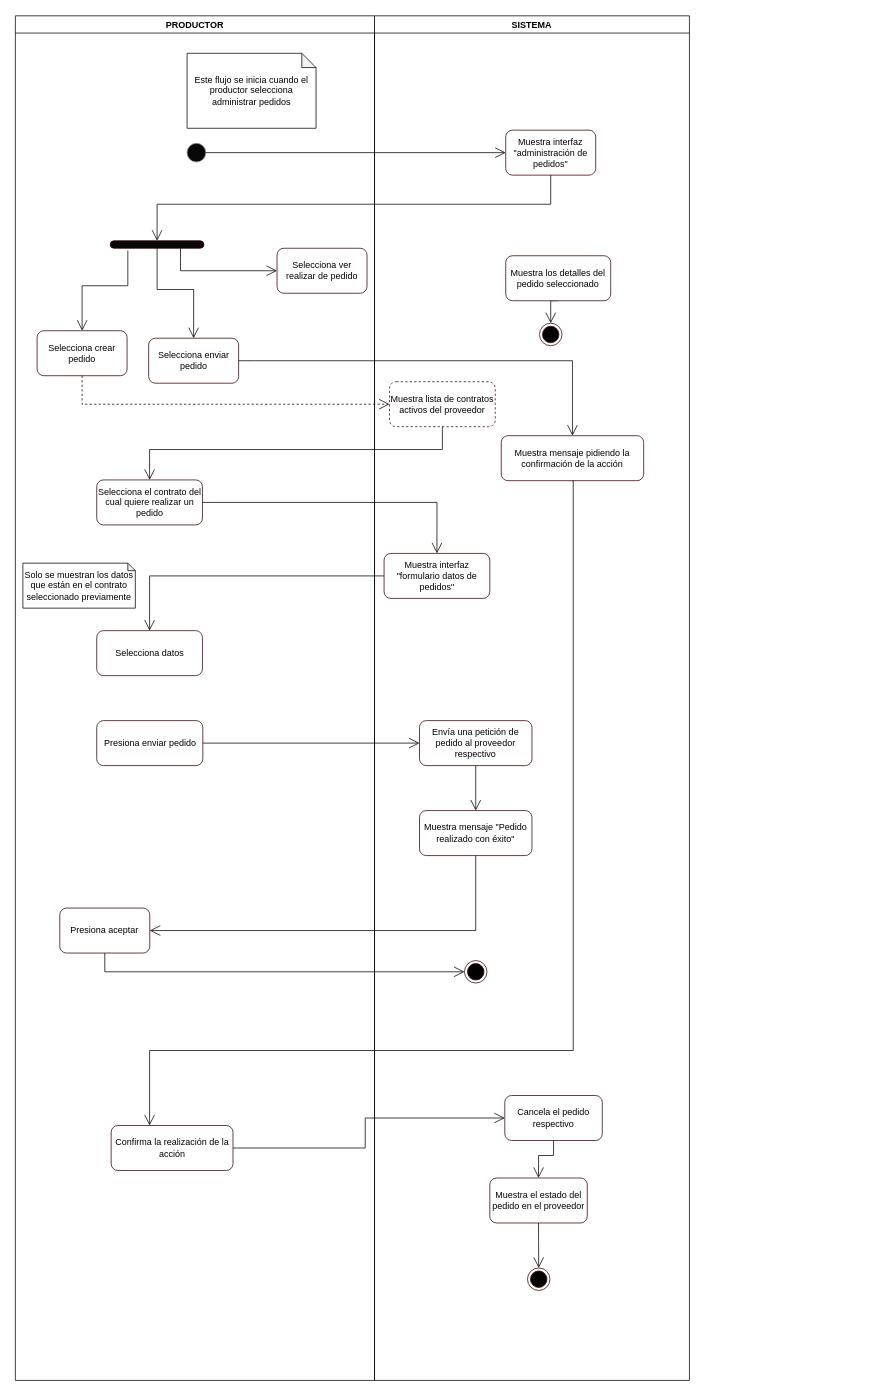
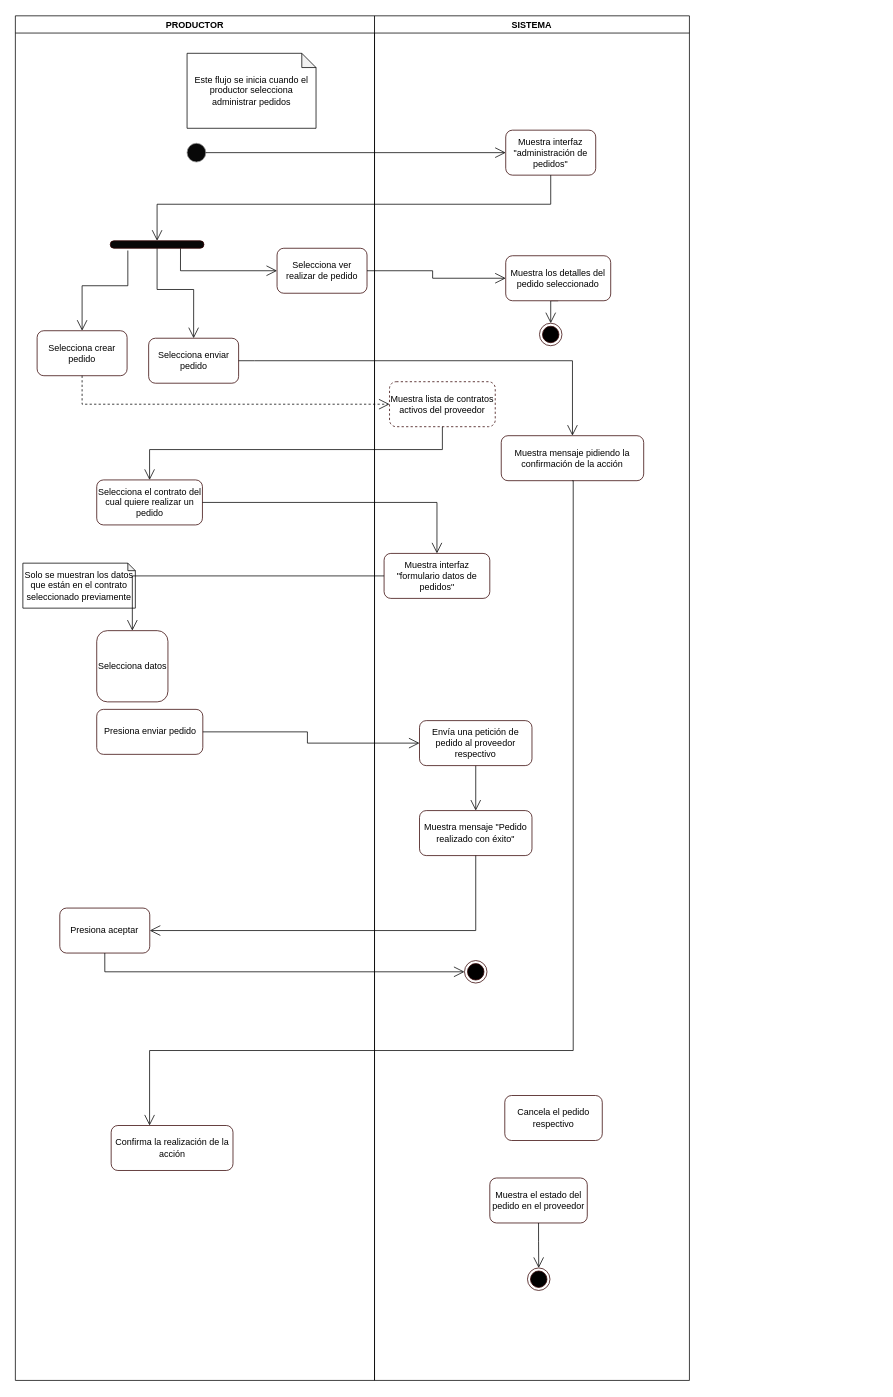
none -> (433, 277)
(150, 653) -> (132, 666)
(150, 743) -> (150, 732)
(365, 1131) -> none
(544, 1155) -> none
